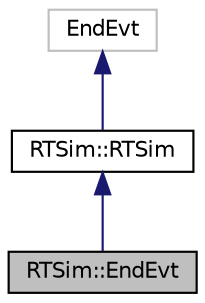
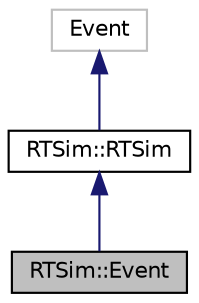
(103, 30) -> (99, 30)
(103, 272) -> (99, 272)
